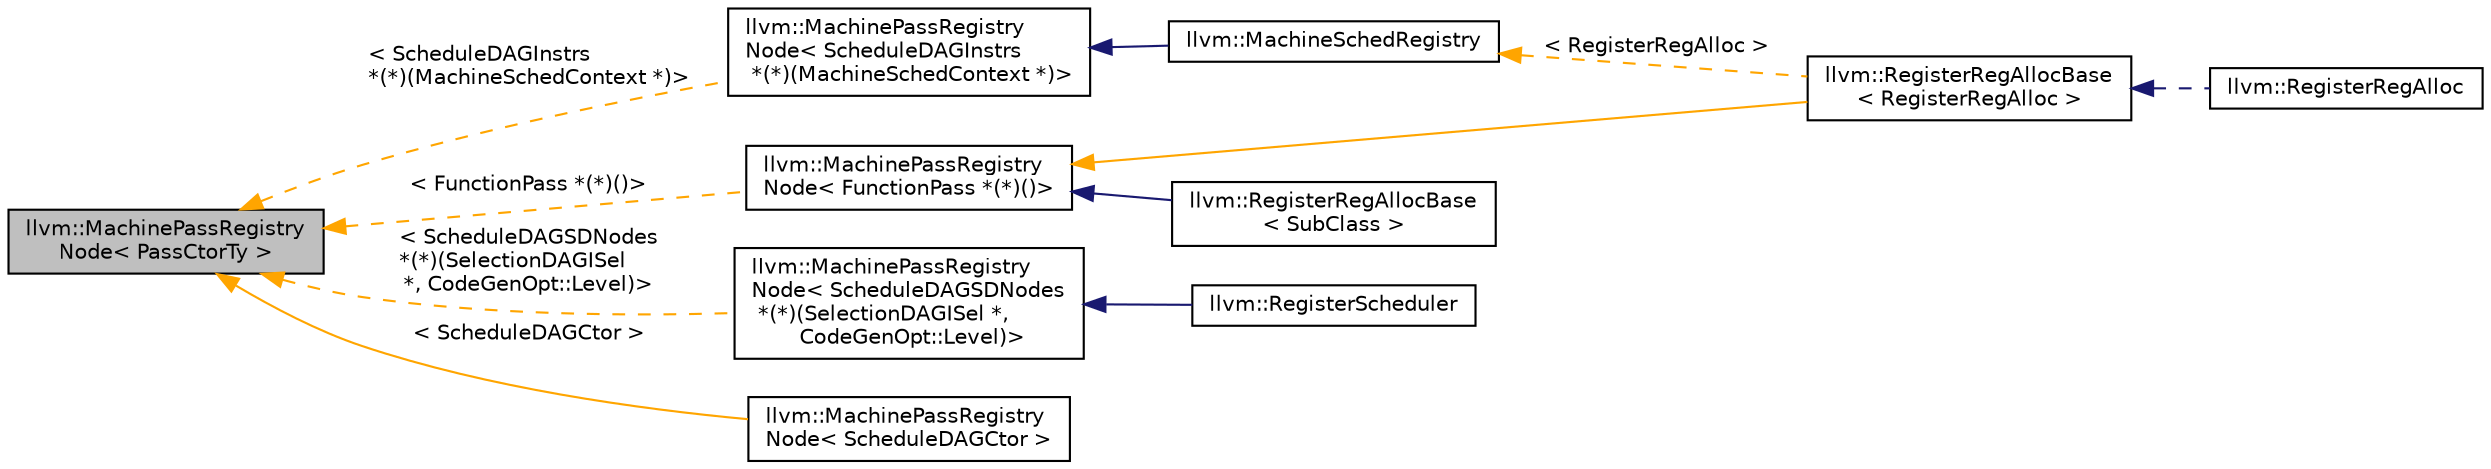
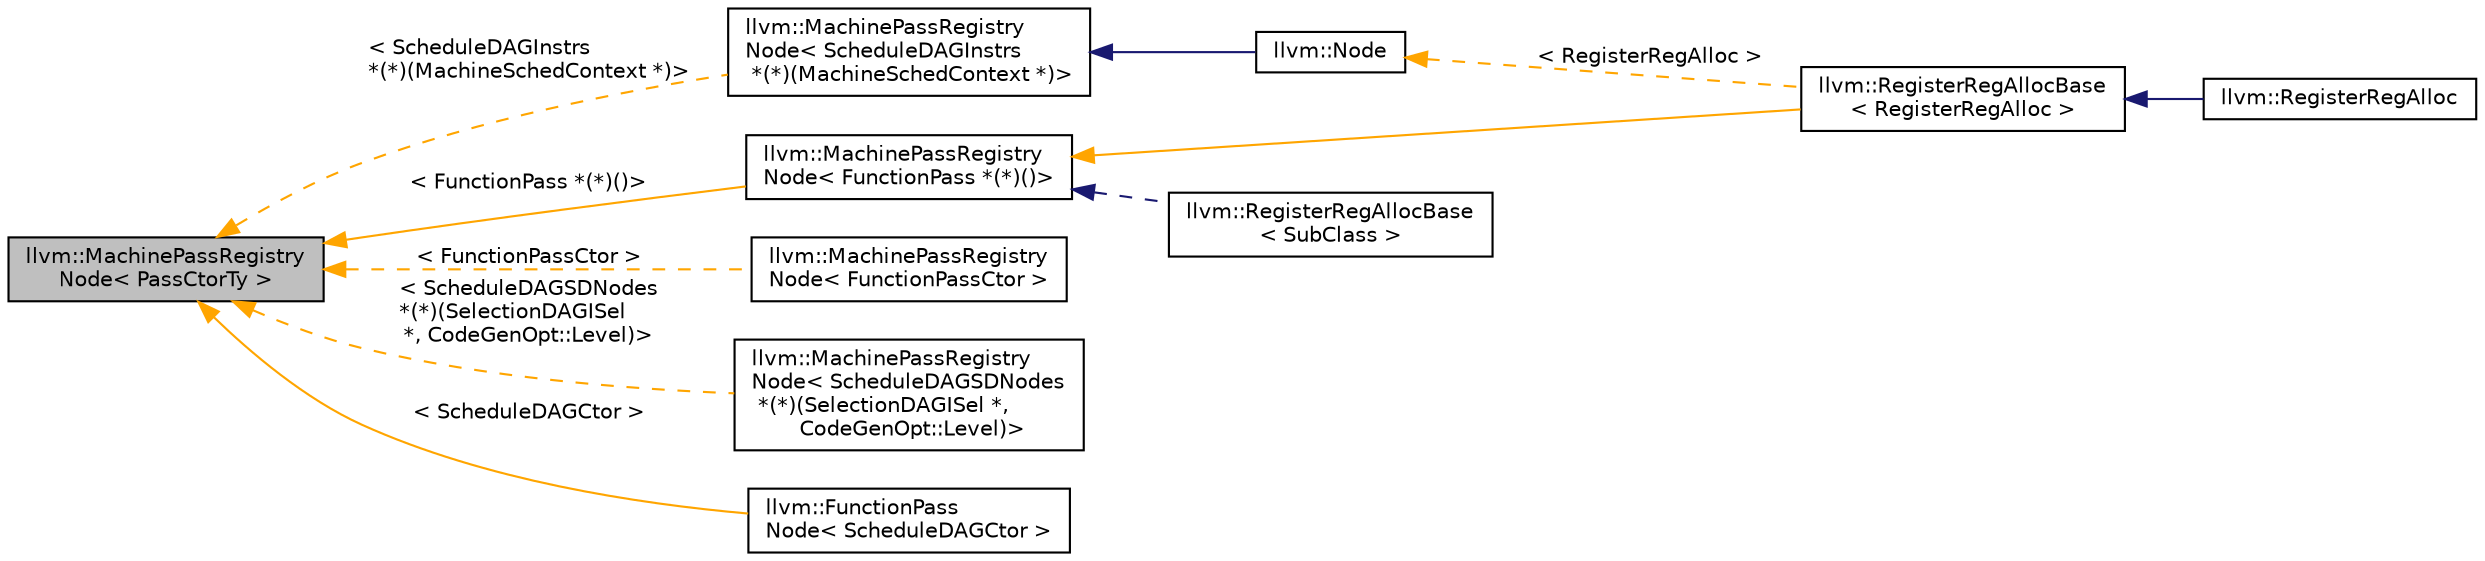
(1334, 42) -> (1331, 52)
(2182, 88) -> (2175, 99)
(1133, 197) -> (1131, 197)
(546, 209) -> (546, 212)
none -> (909, 269)
(1334, 306) -> none
(909, 429) -> (909, 521)
